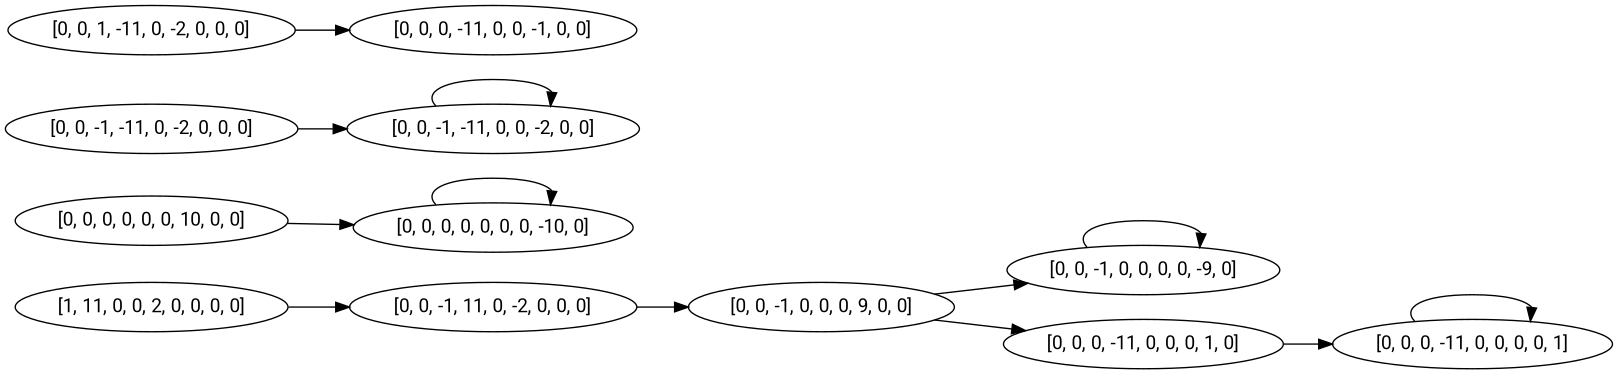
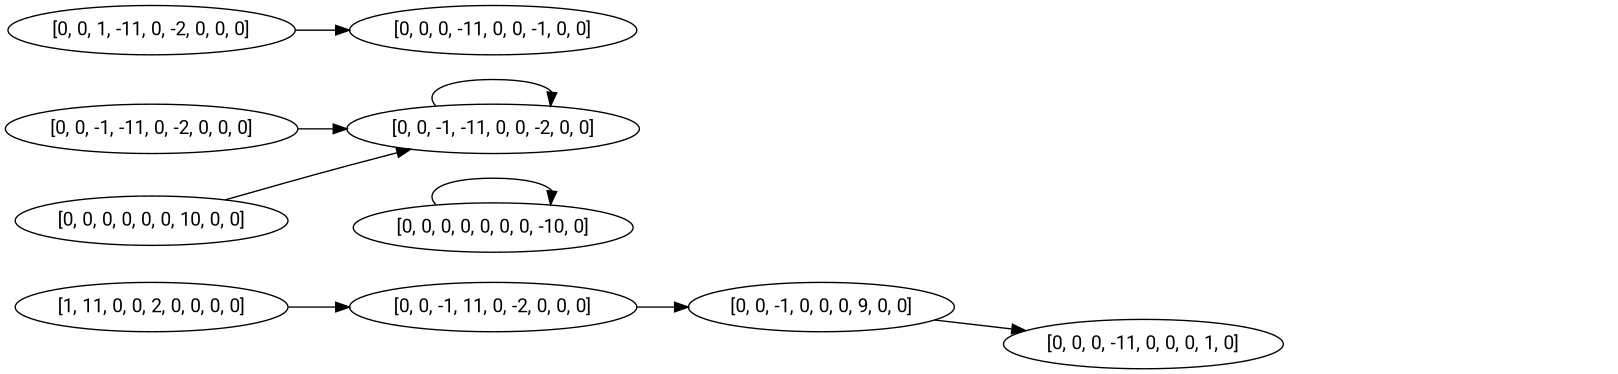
(314, 224) -> (311, 176)
(1143, 270) -> none
(1473, 344) -> none
